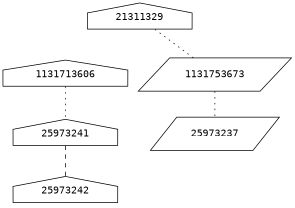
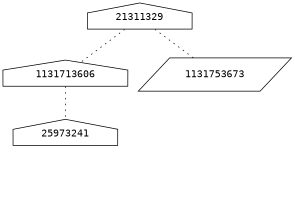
none -> (103, 46)
(215, 134) -> none
(65, 191) -> none
